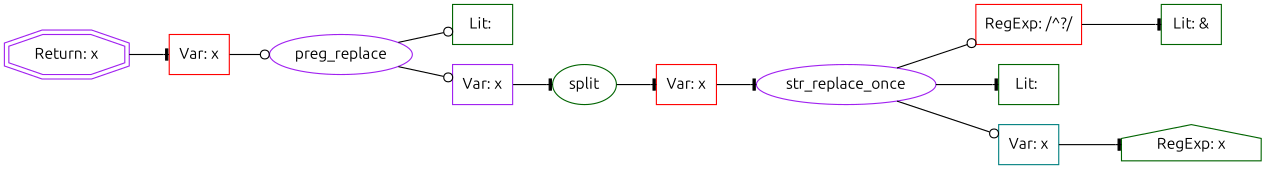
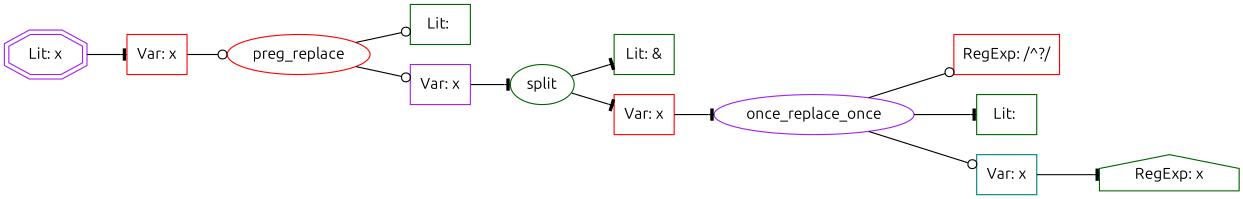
(1119, 24) -> (590, 70)
(67, 55) -> (46, 55)
(341, 55) -> (299, 55)
(846, 85) -> (814, 115)
